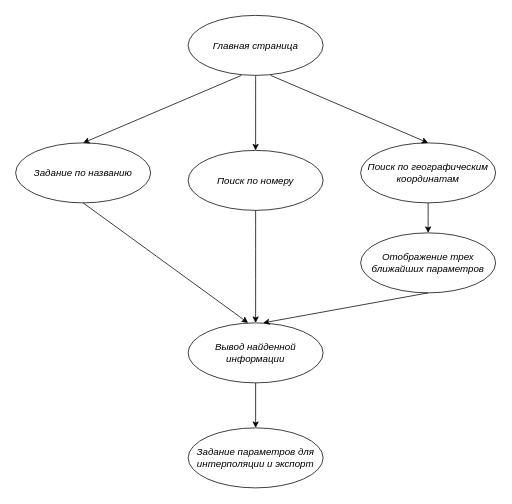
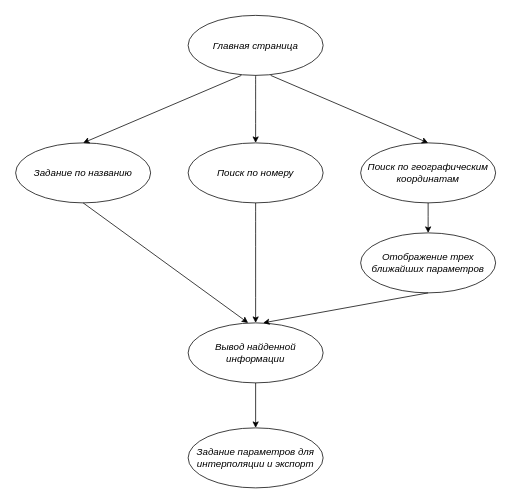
(255, 180) -> (255, 173)
